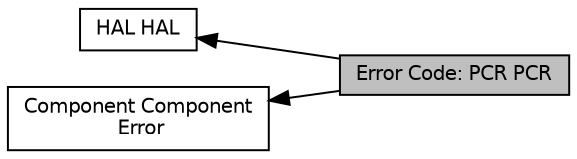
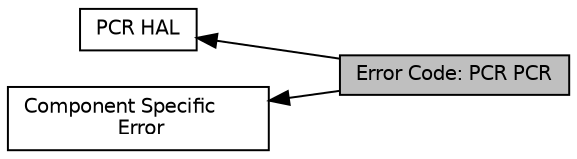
(138, 30) -> (138, 30)
(138, 119) -> (138, 119)
